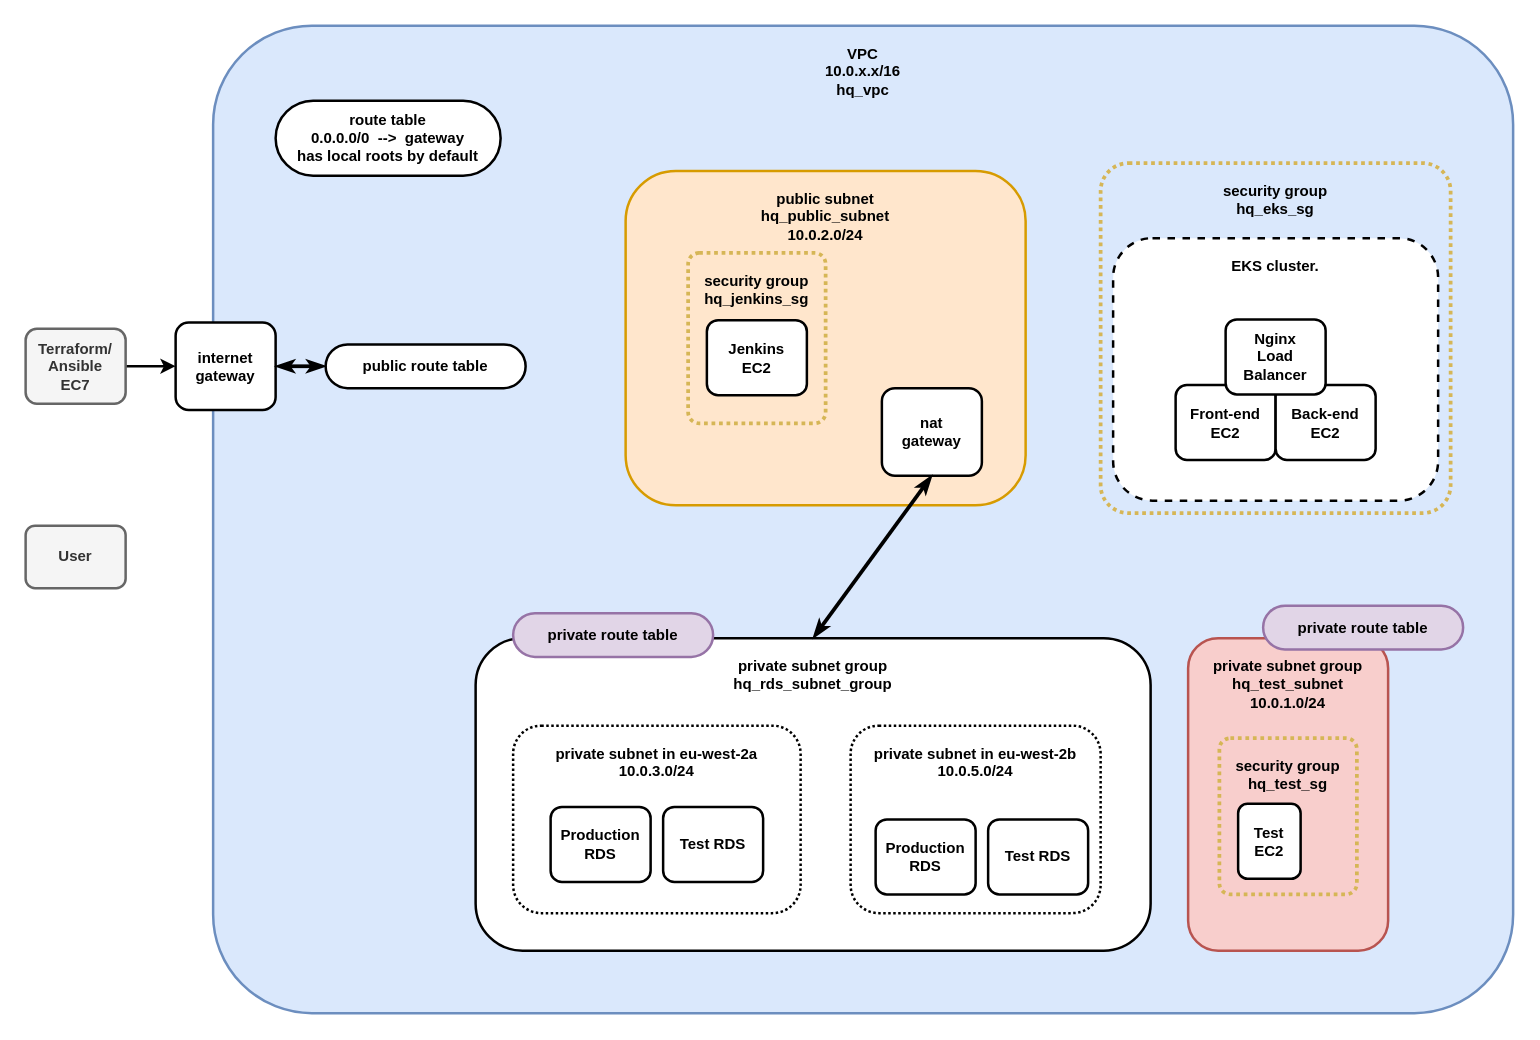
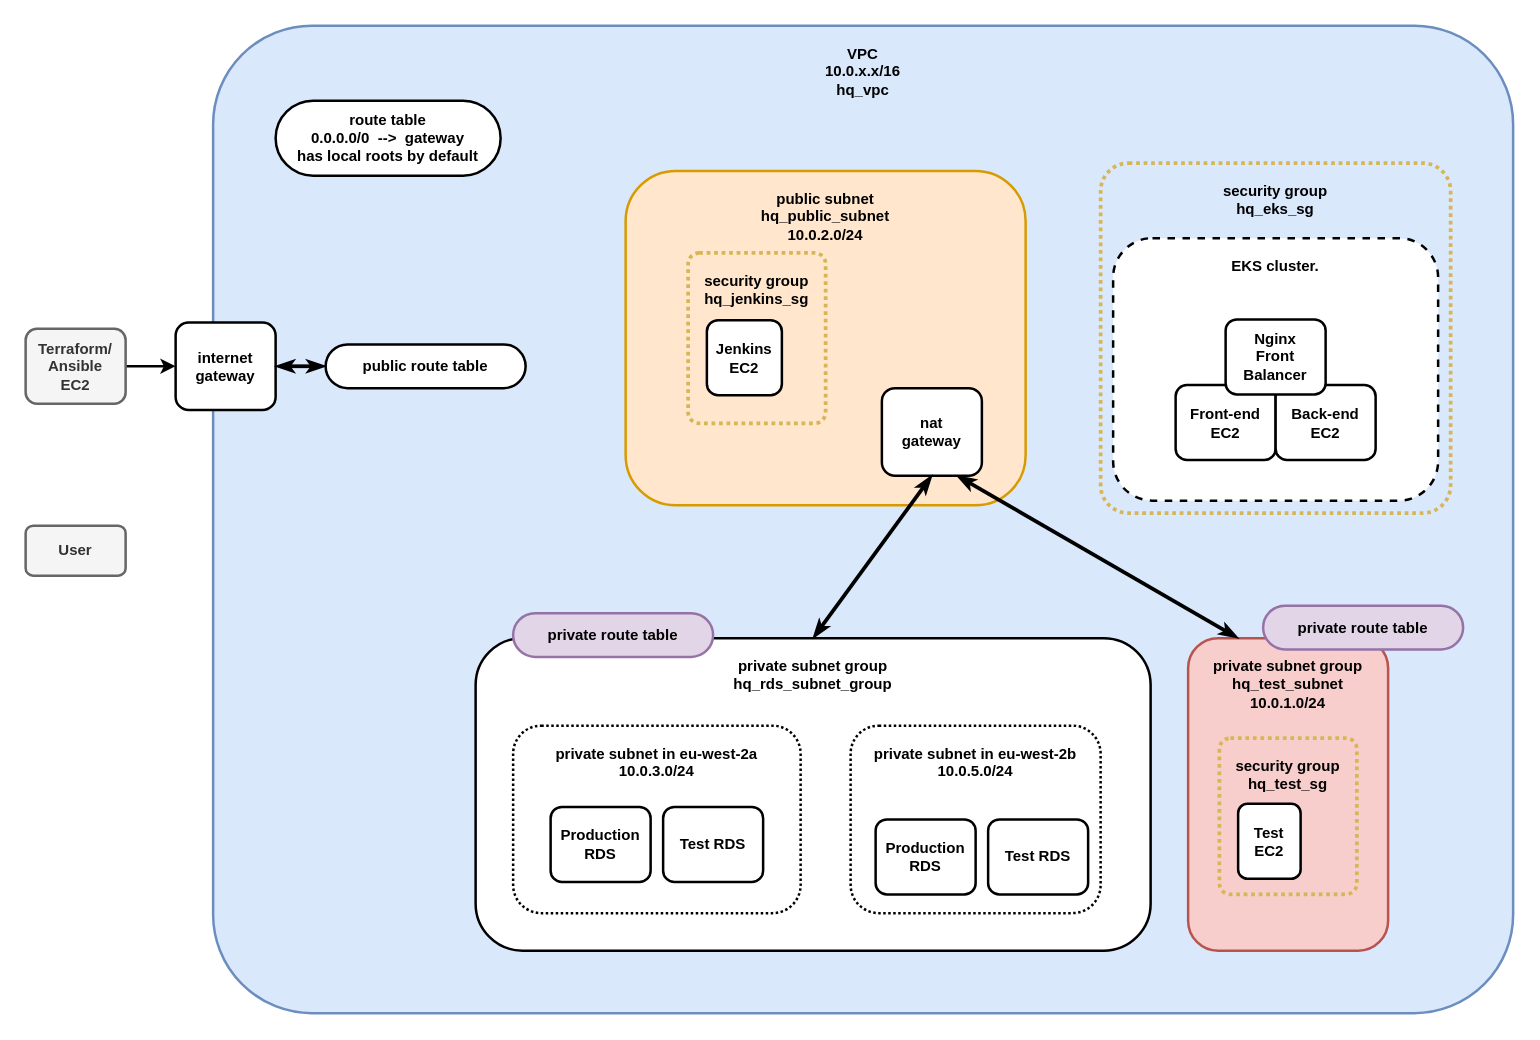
(1276, 357) -> (1276, 357)
(757, 358) -> (744, 358)
(76, 367) -> (76, 367)
(76, 557) -> (76, 551)
none -> (1098, 557)
